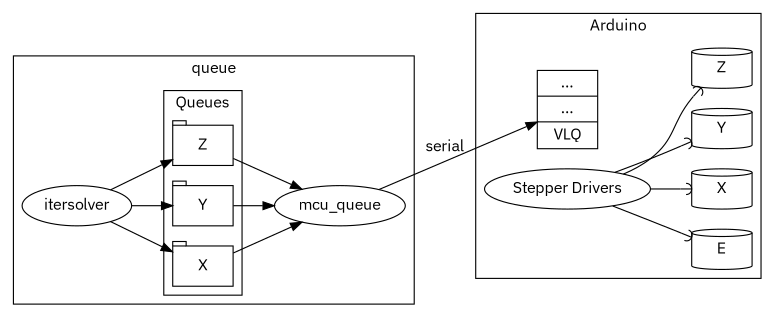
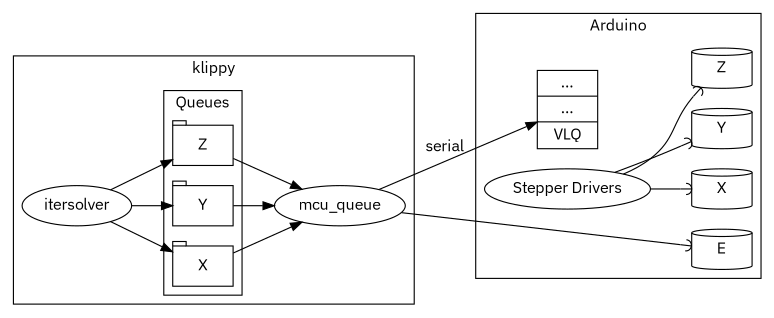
(214, 69) -> (214, 69)
(647, 219) -> (541, 229)
